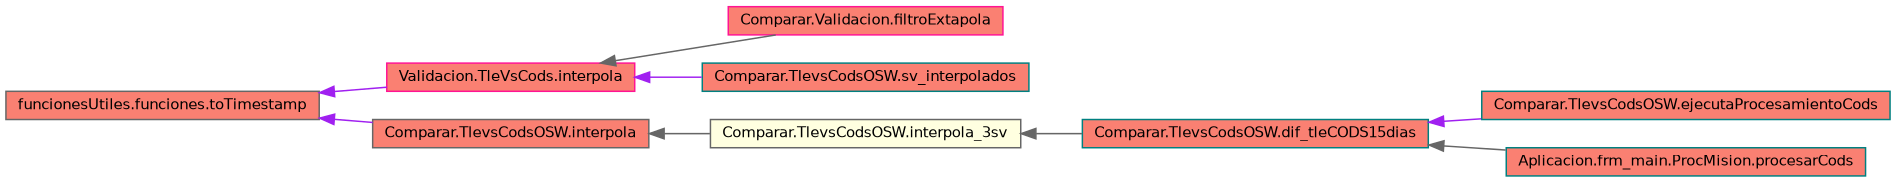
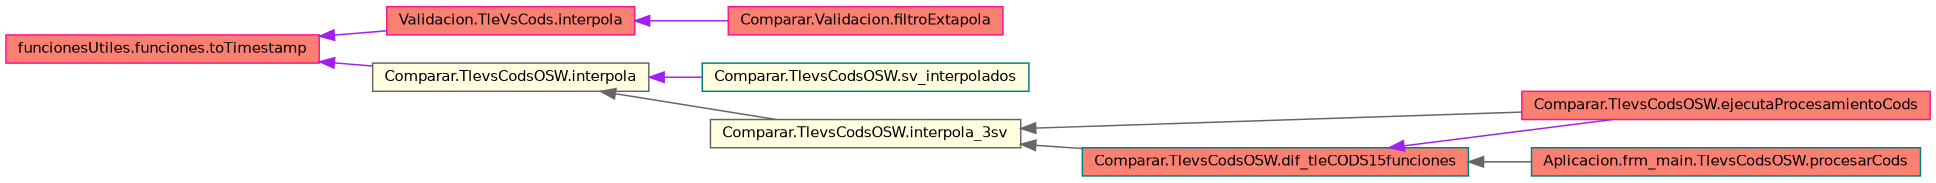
(696, 48) -> (689, 21)
(676, 77) -> (683, 77)
(866, 77) -> (866, 77)
(163, 105) -> (163, 49)
(1686, 105) -> (1726, 105)
none -> (1279, 120)
(511, 134) -> (511, 77)
(1255, 134) -> (1275, 162)
(1686, 162) -> (1726, 162)
